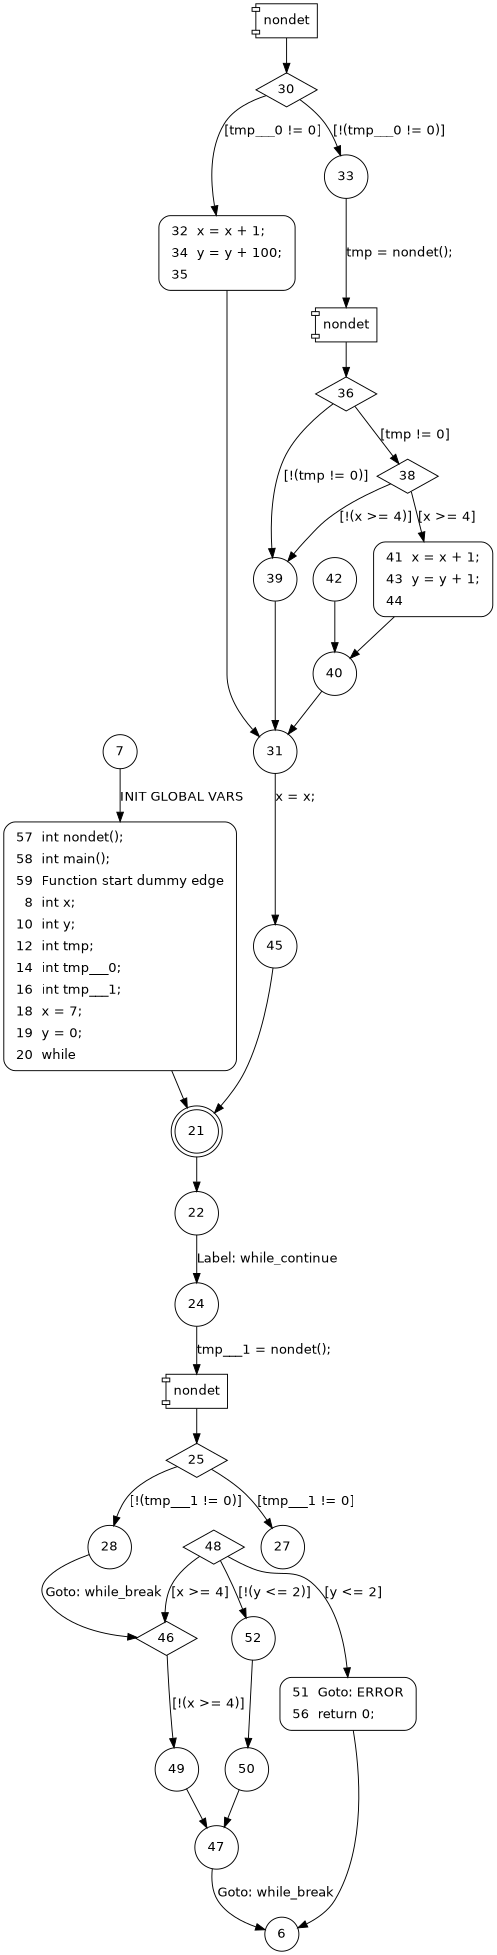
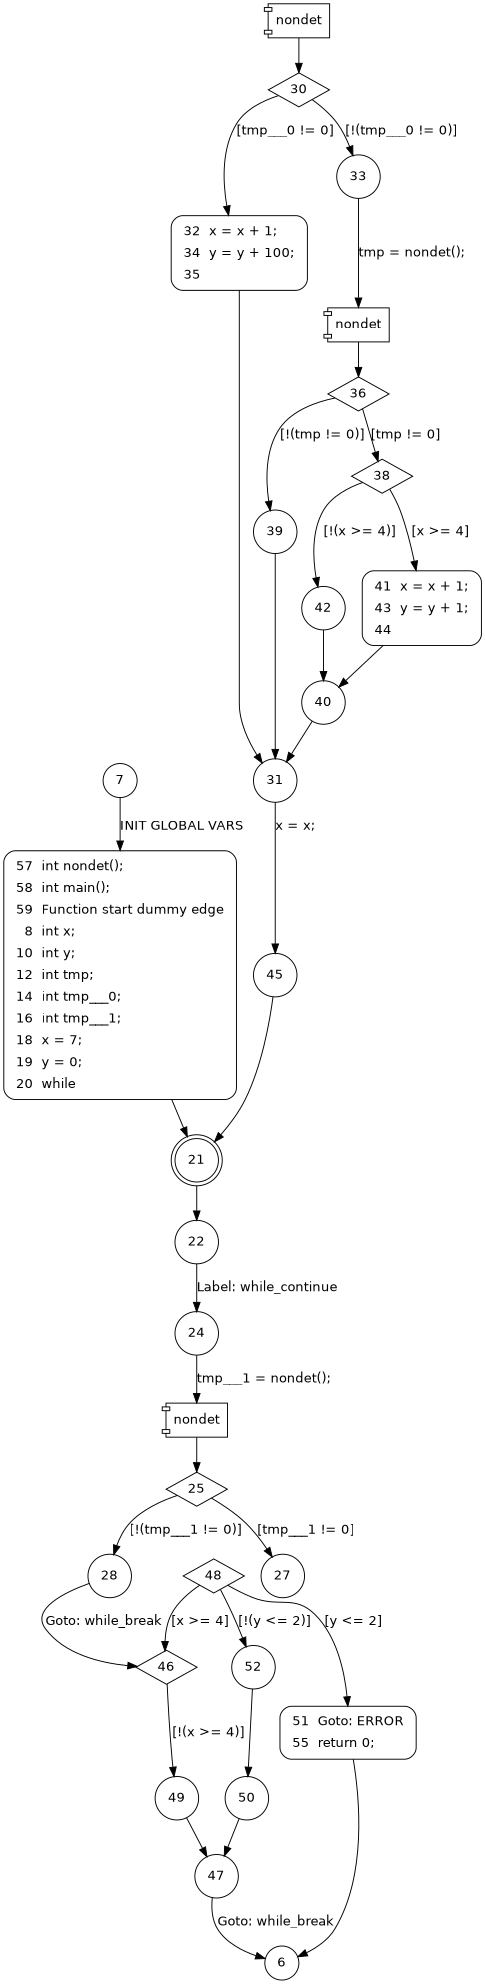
(337, 512) -> (319, 520)
(301, 1714) -> (301, 1743)
